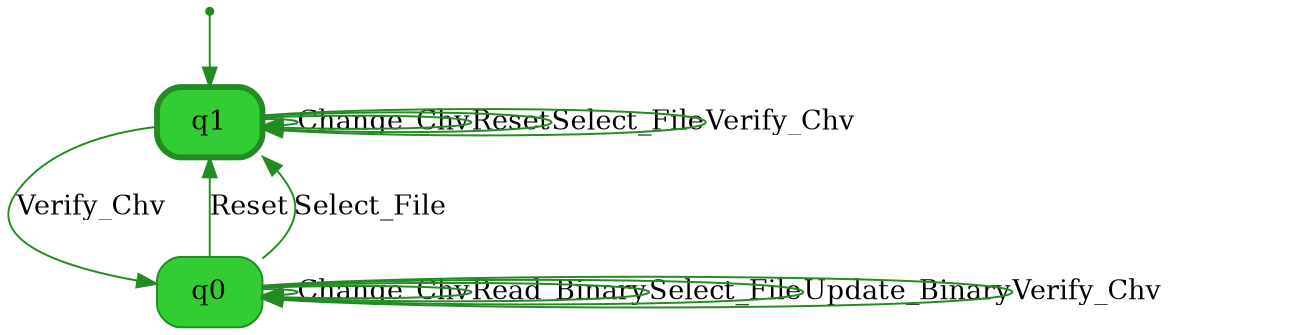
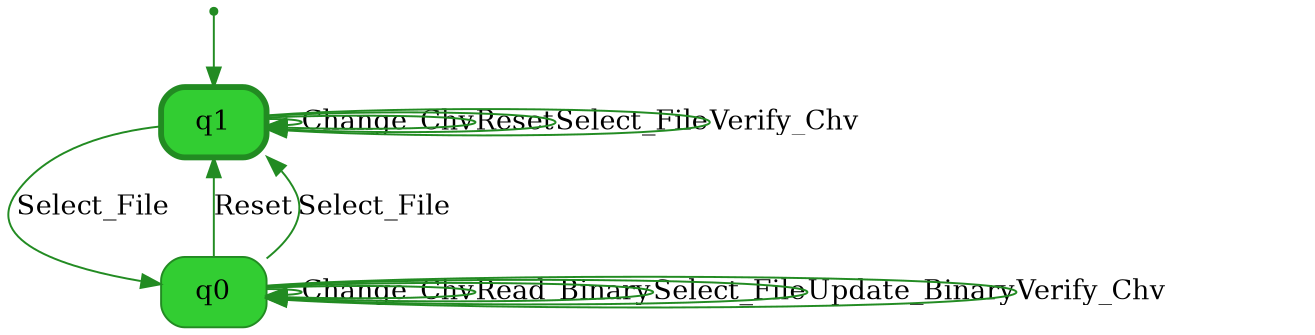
(92, 207) -> (94, 207)
